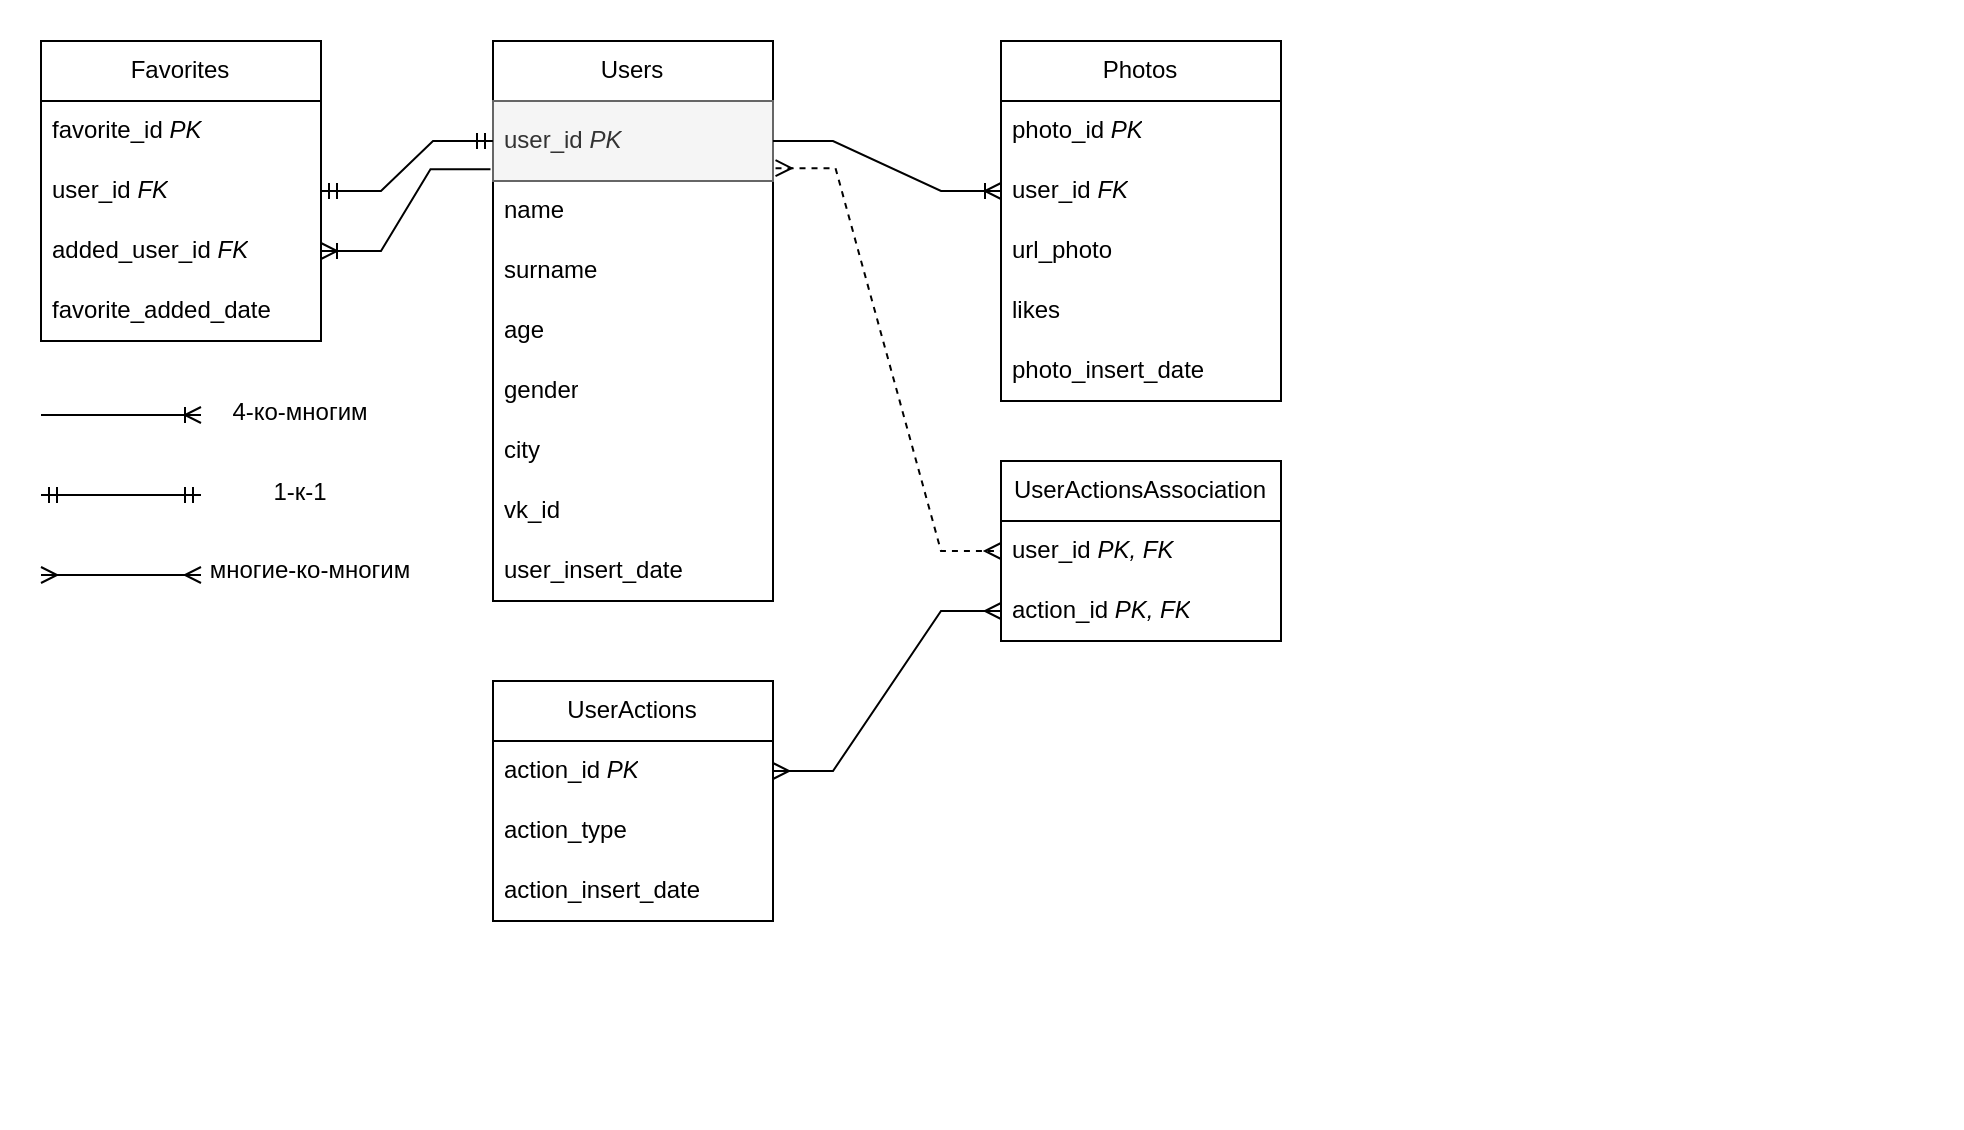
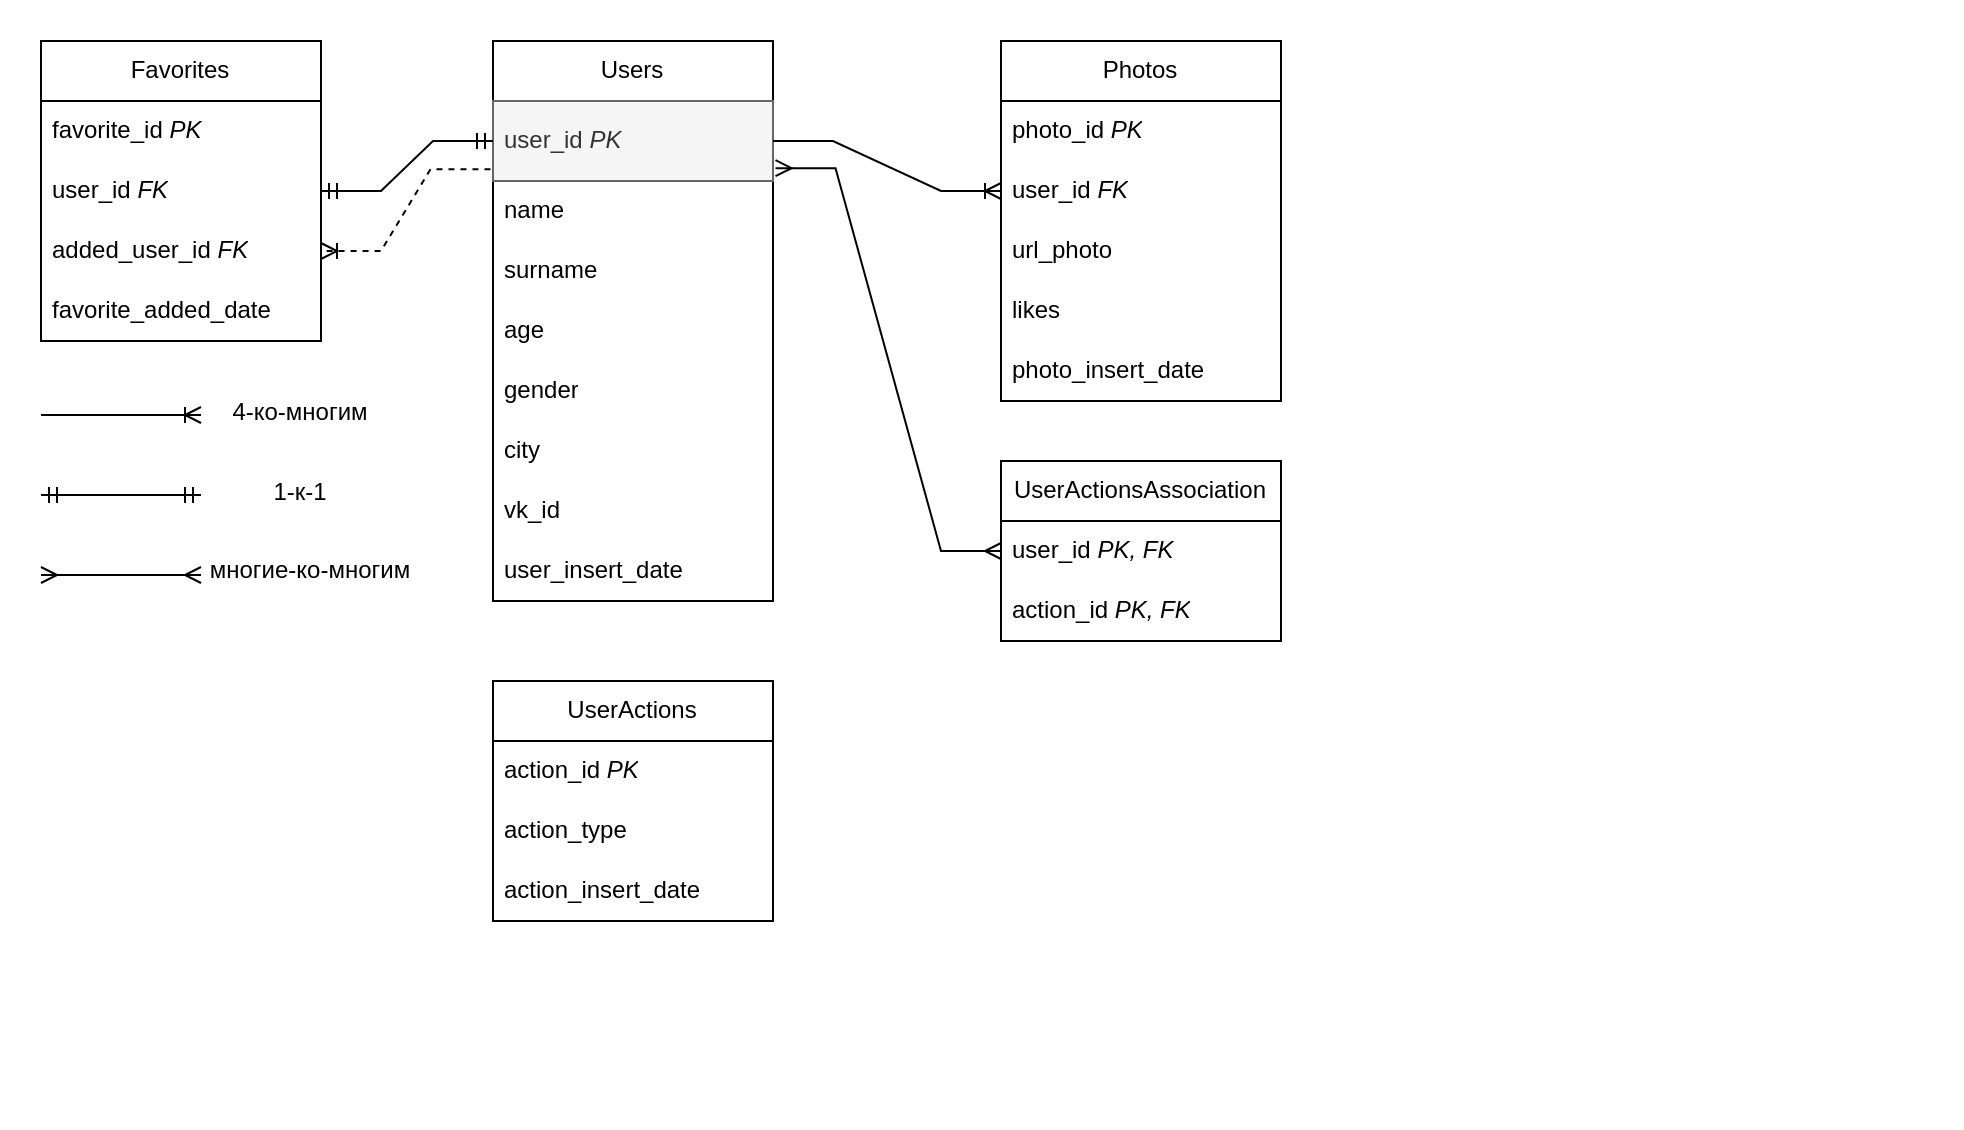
(410, 203) -> (410, 203)
(888, 360) -> (888, 360)
(887, 691) -> none
